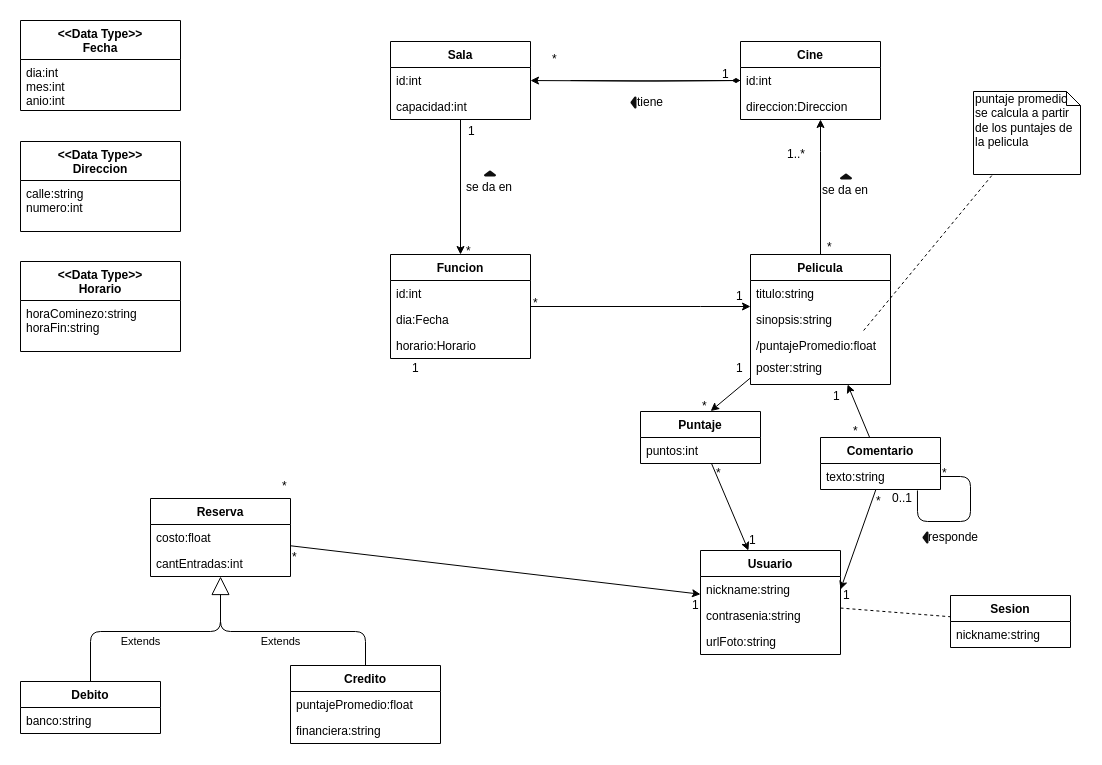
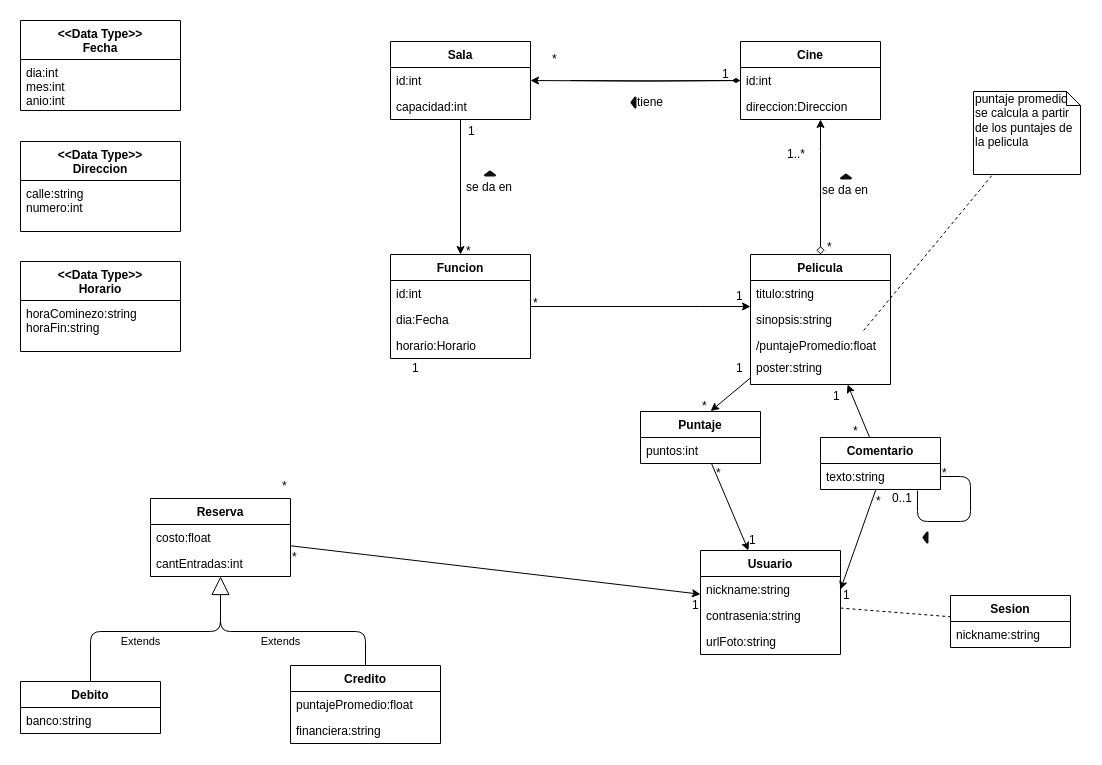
(821, 249) -> (821, 246)
(954, 538) -> none
